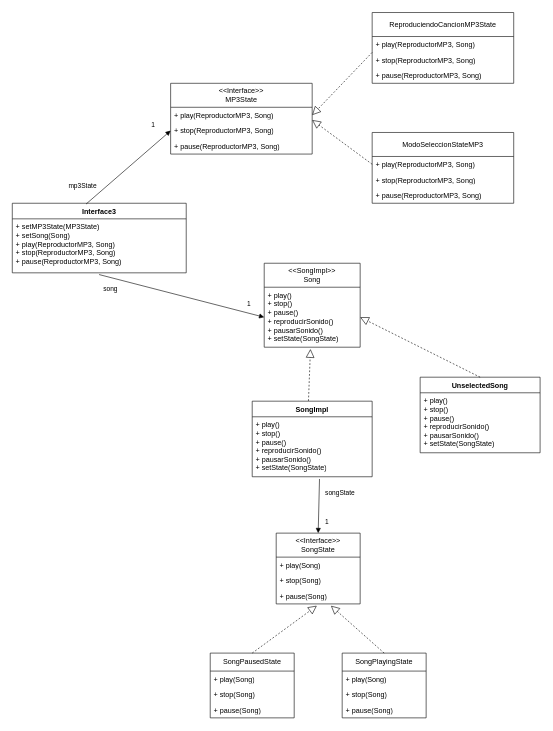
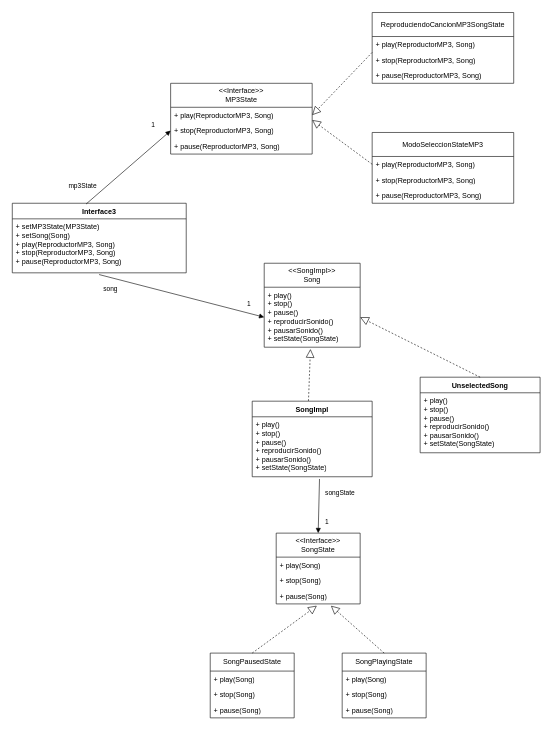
(443, 24) -> (443, 24)
